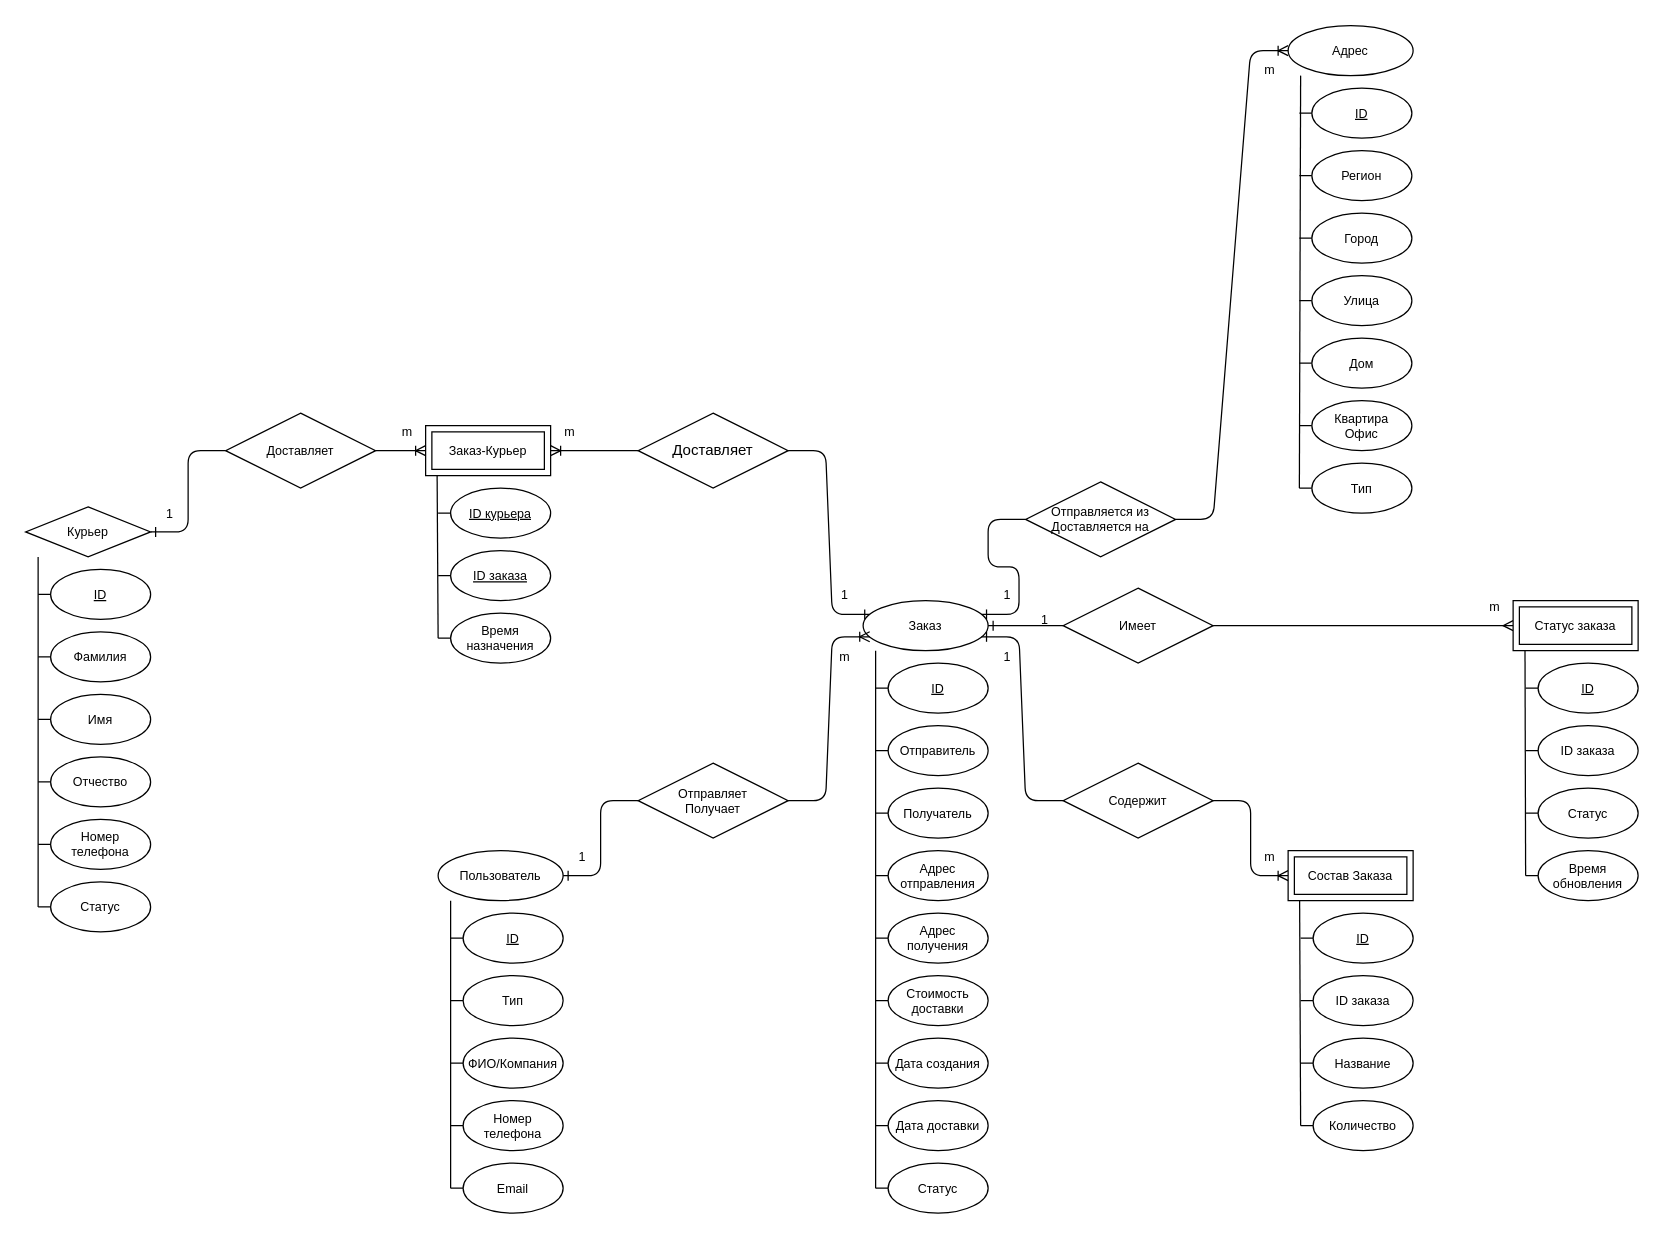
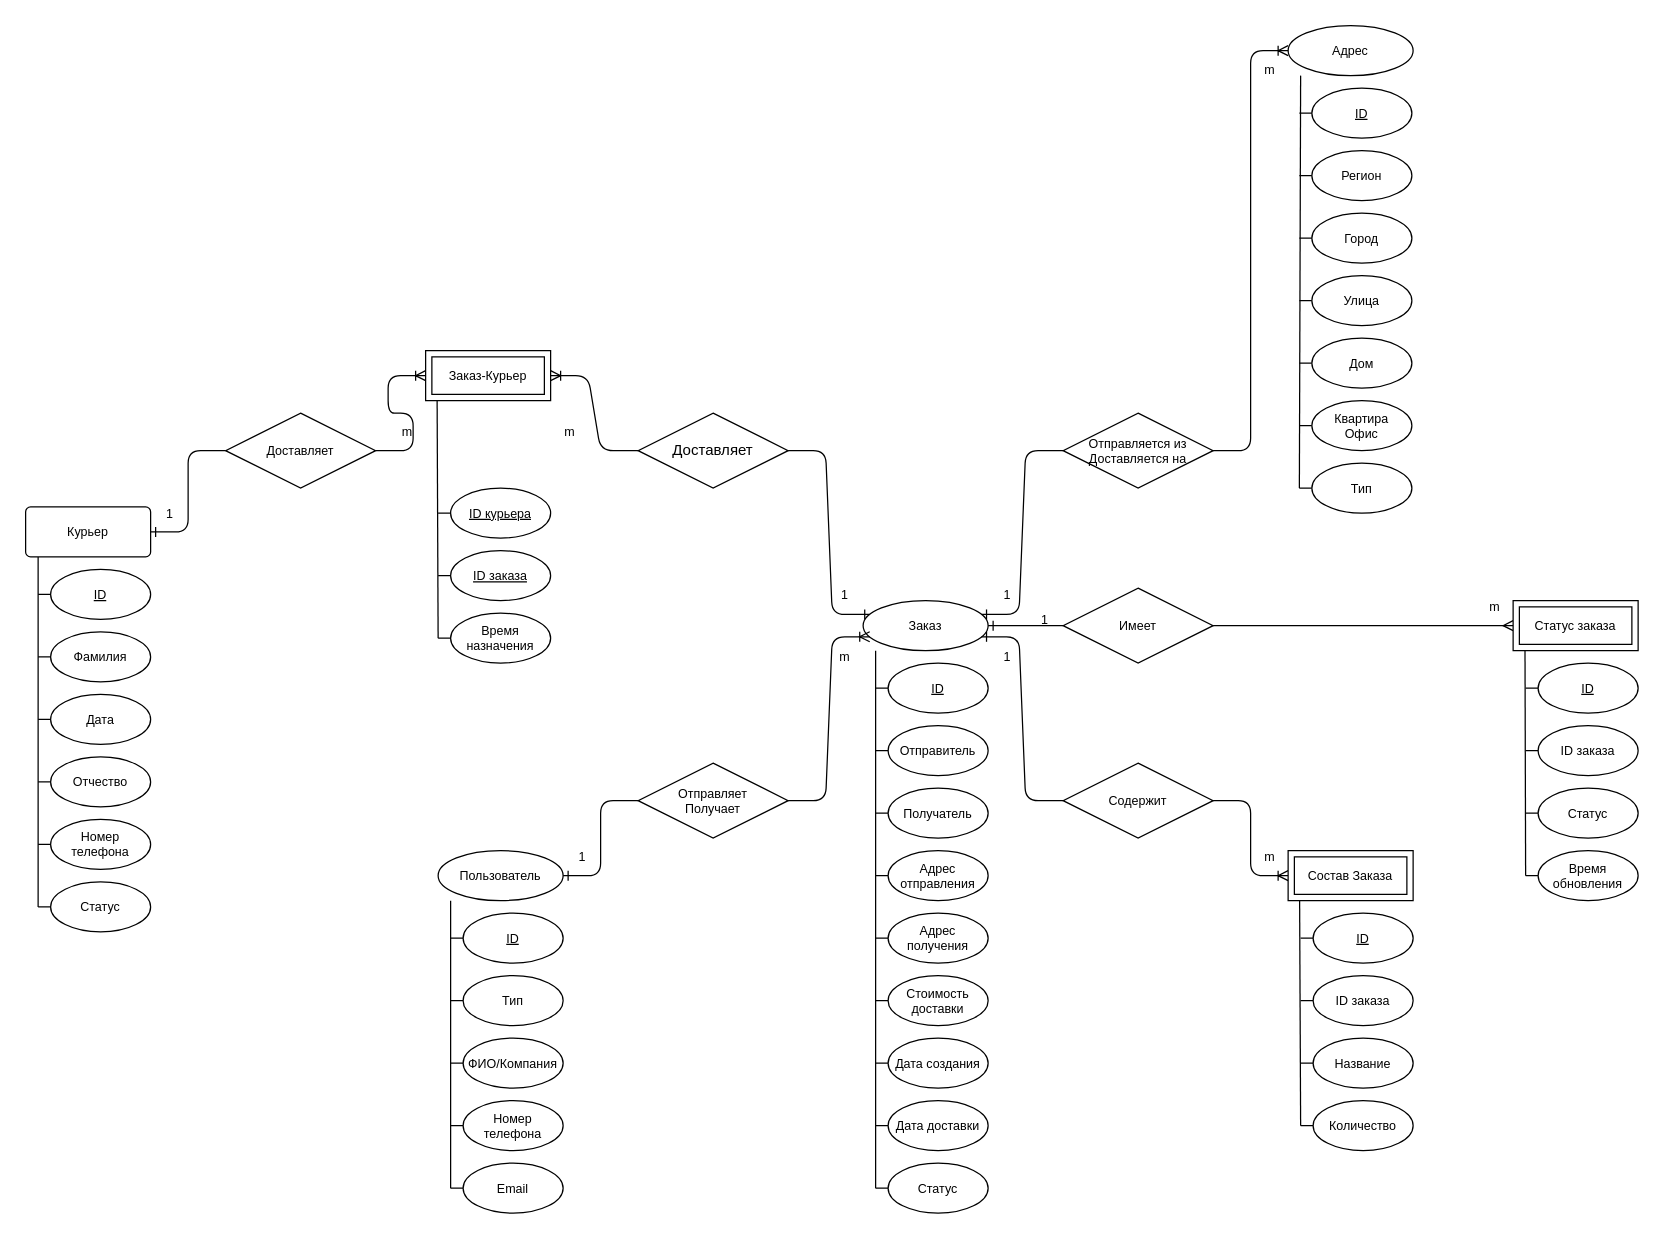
(488, 451) -> (488, 376)
(1101, 519) -> (1138, 451)
(88, 532) -> (88, 532)
(101, 719) -> (101, 719)
